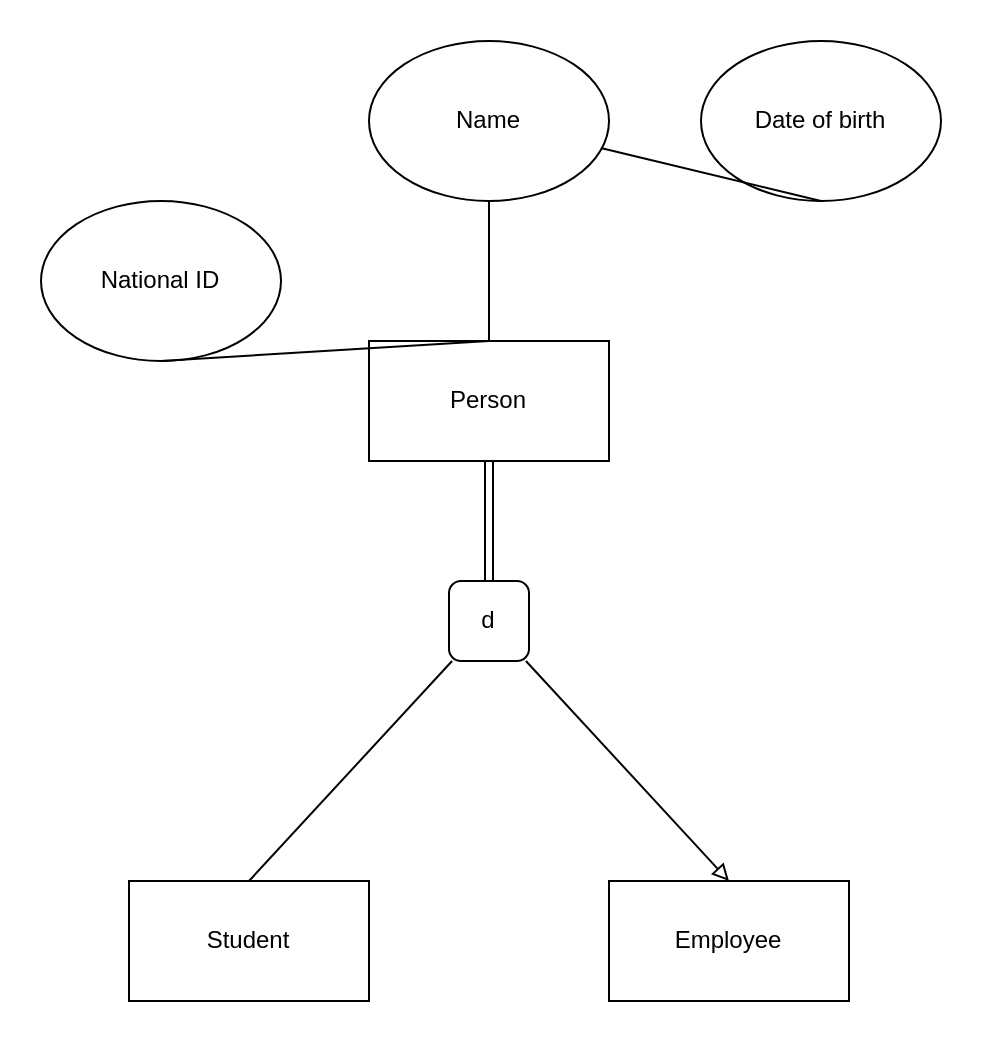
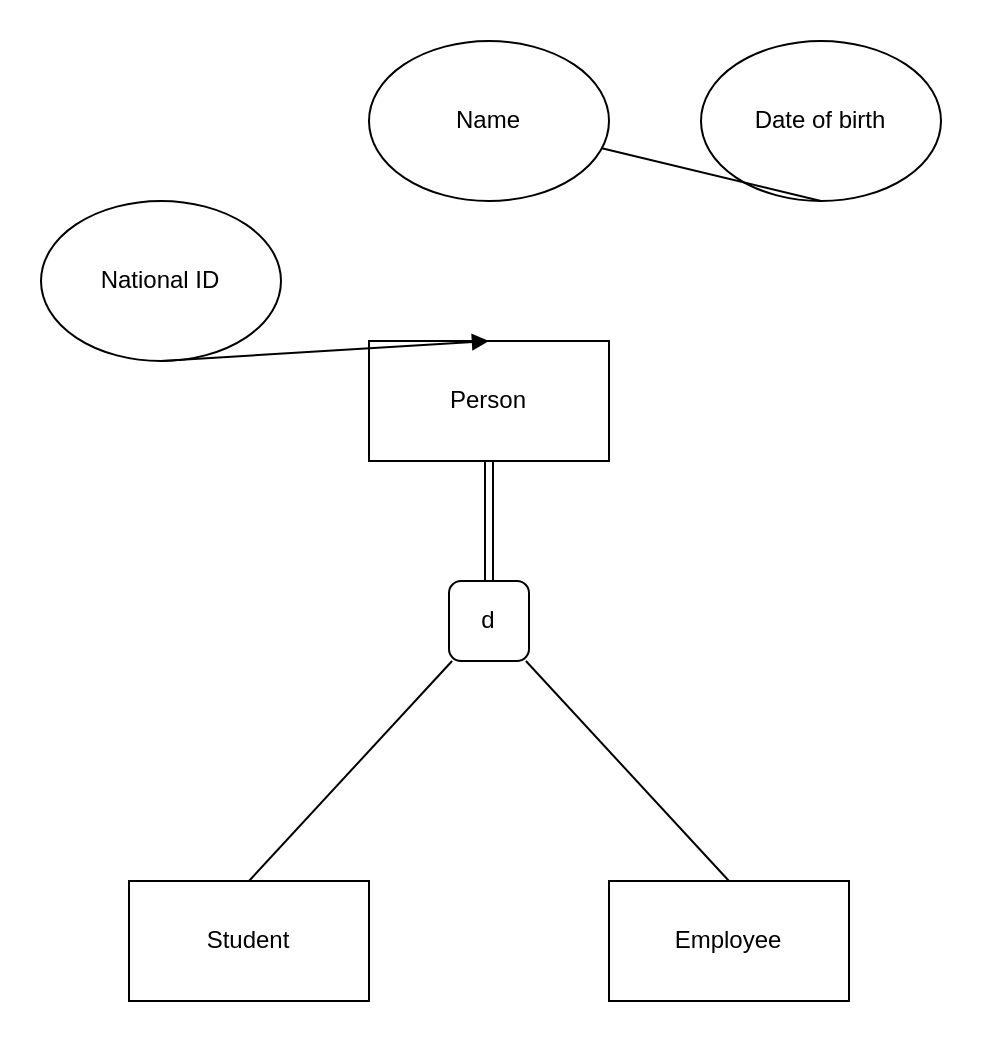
(489, 269) -> none
(478, 342) -> (471, 342)
(717, 868) -> (722, 873)
